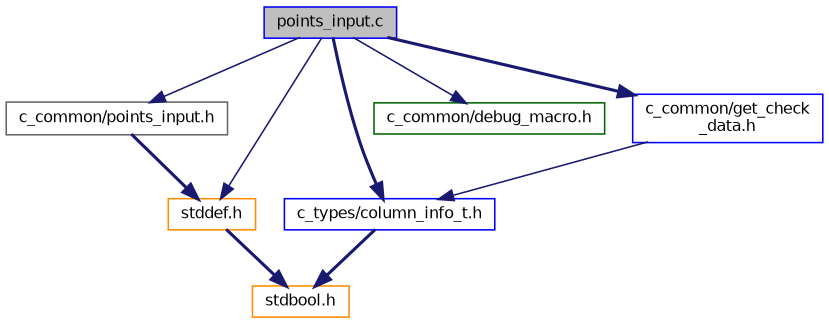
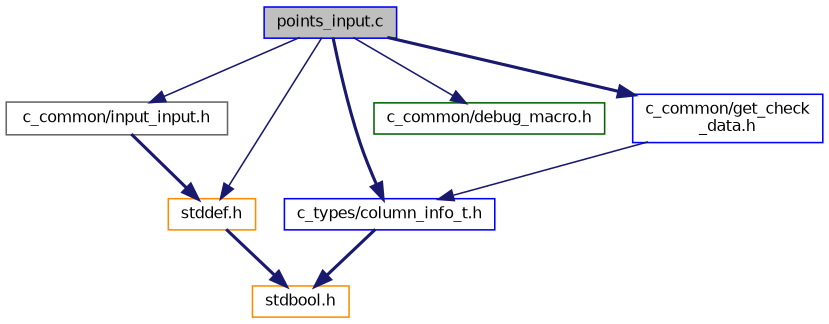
(117, 118) -> (117, 118)
